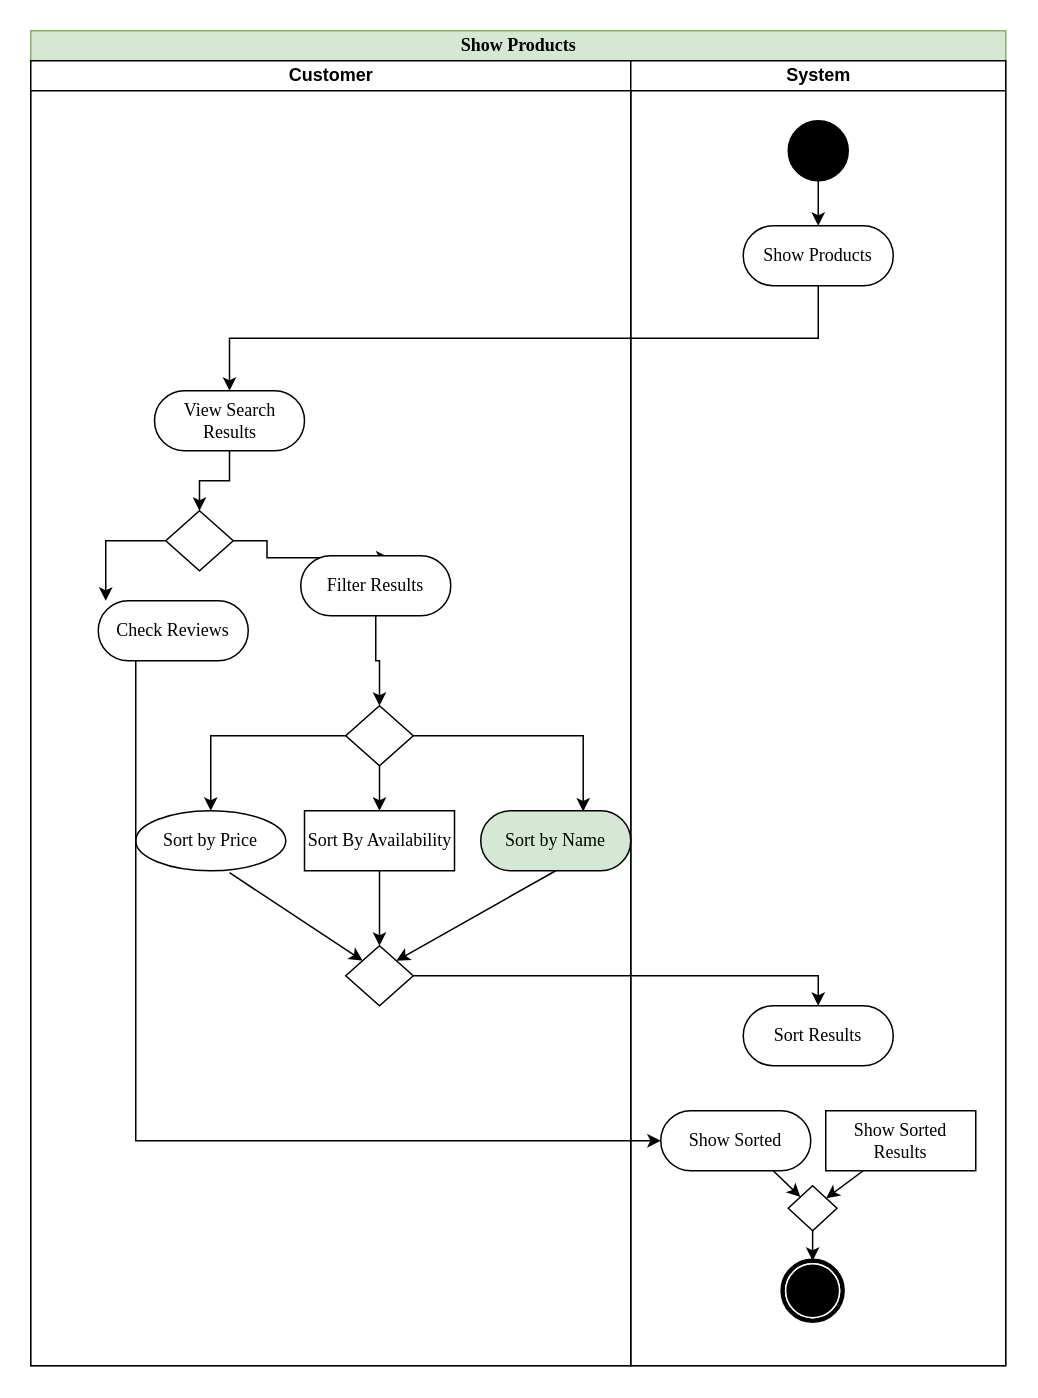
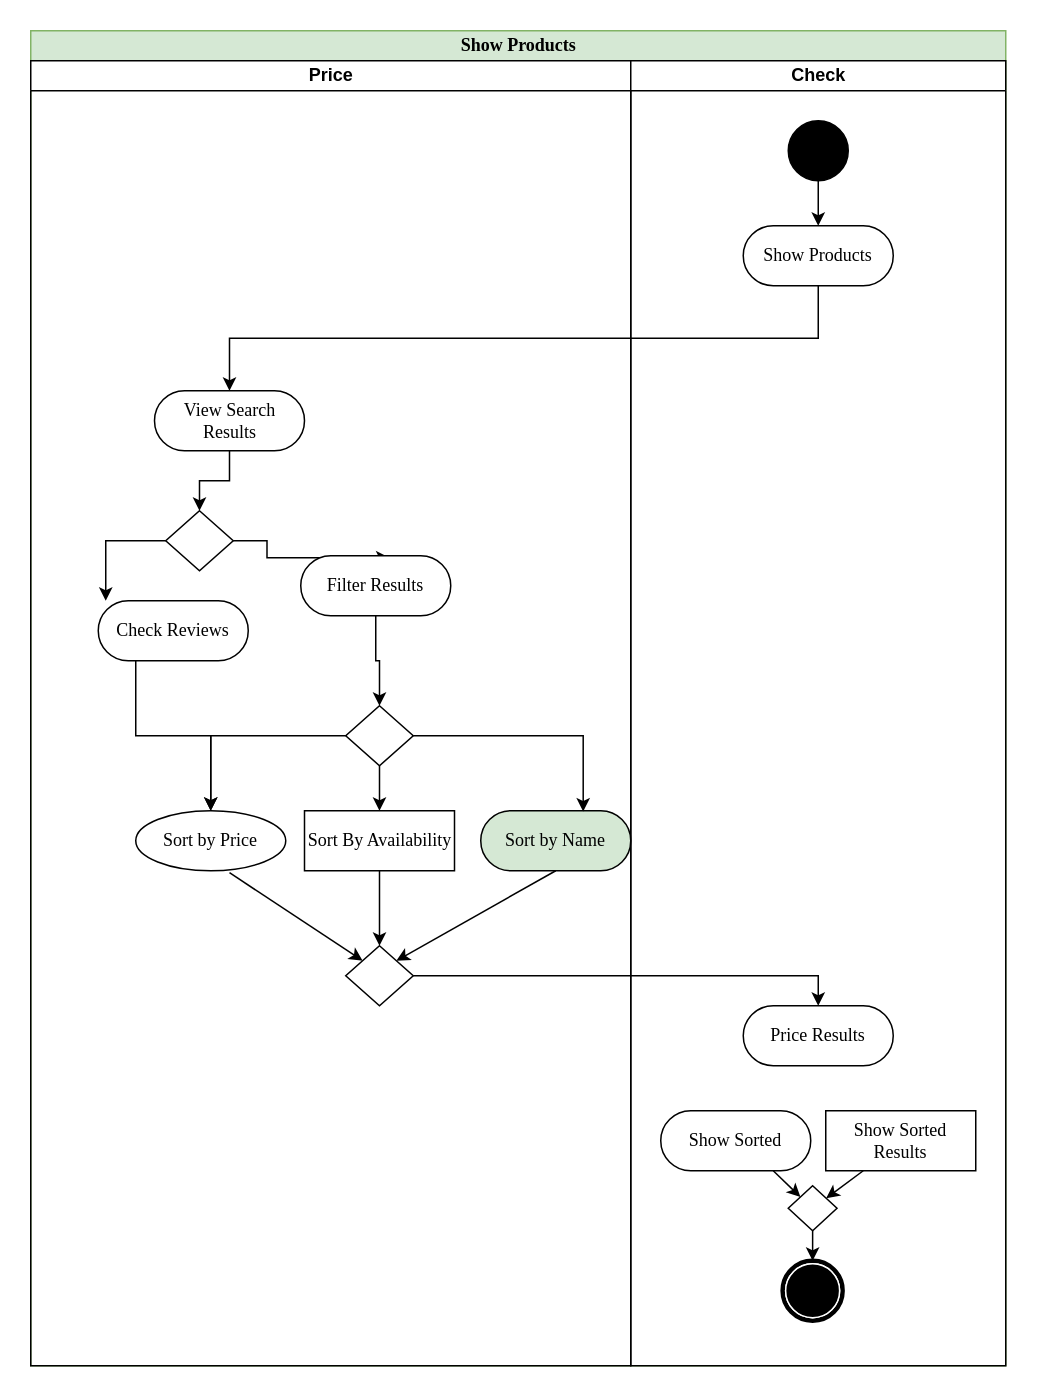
(332, 76) -> (332, 76)
(819, 76) -> (819, 76)
(818, 1036) -> (818, 1036)
(189, 1141) -> (170, 736)
